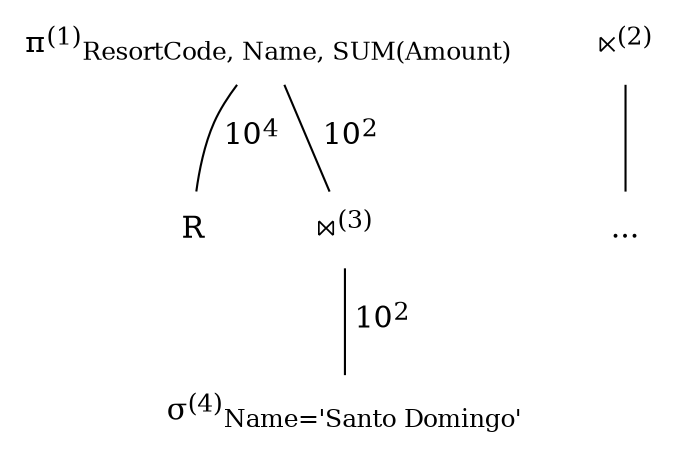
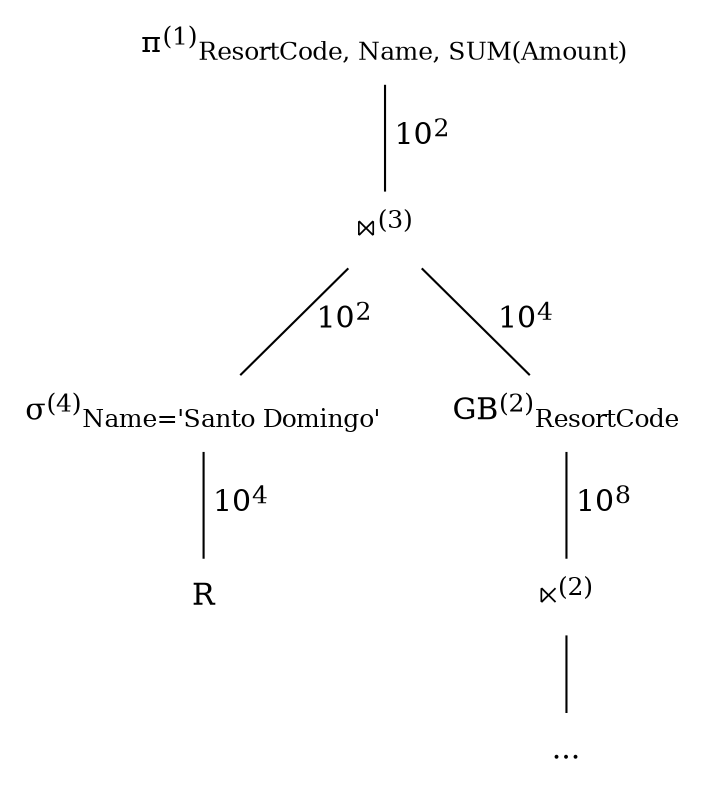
(209, 135) -> (204, 505)
none -> (566, 414)
